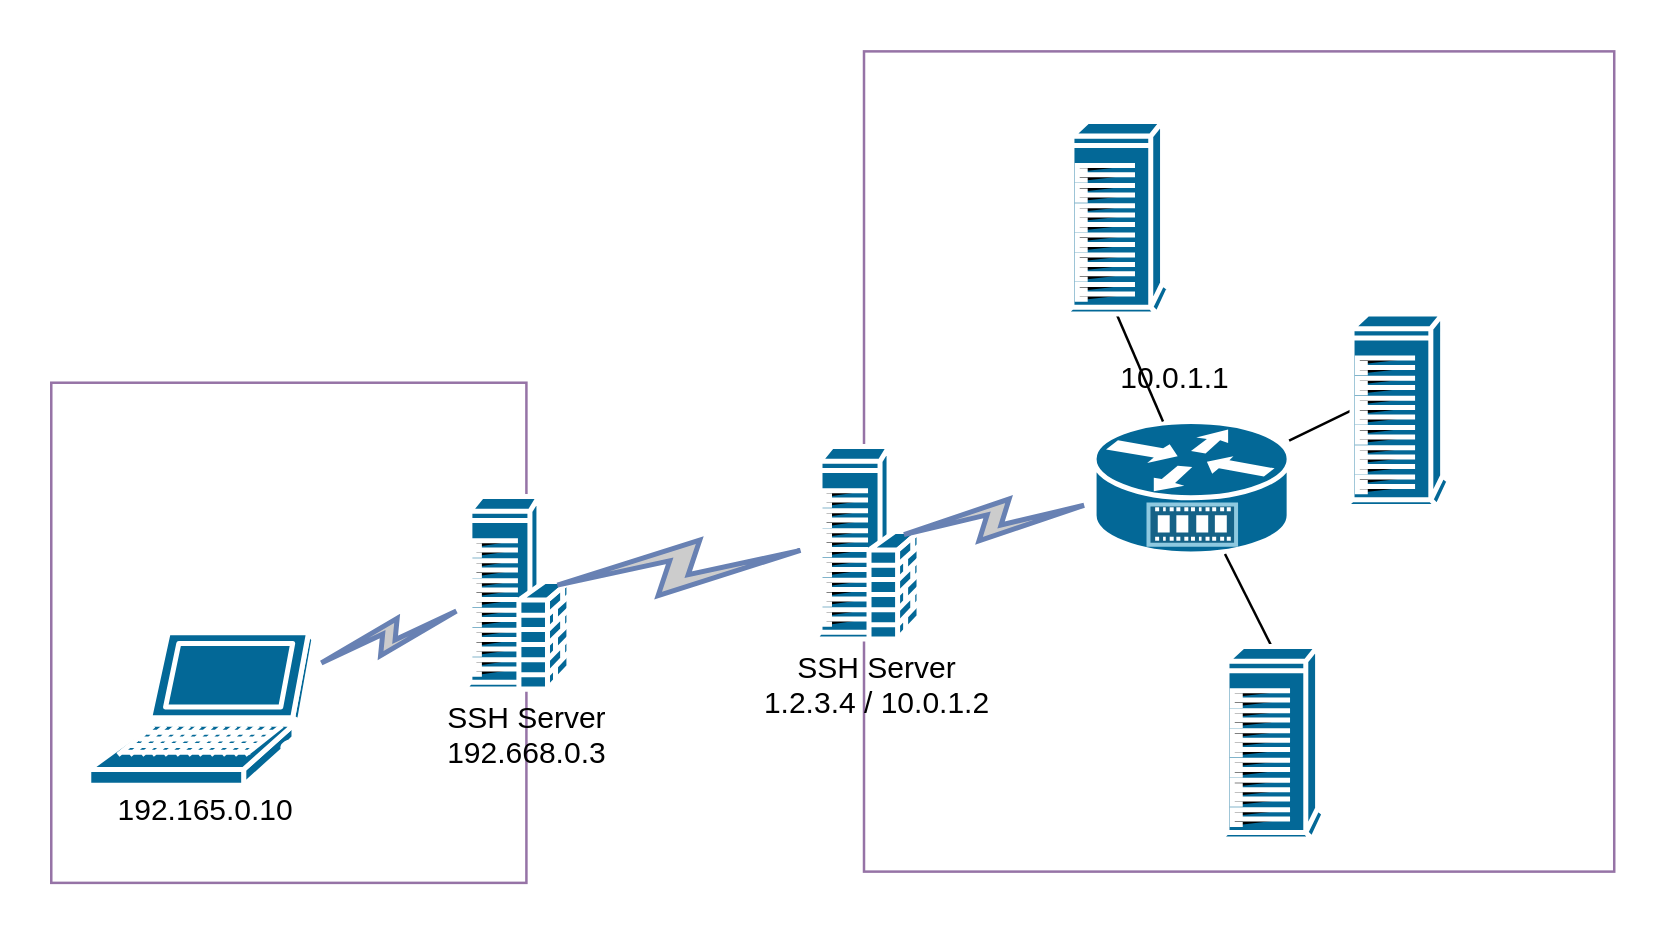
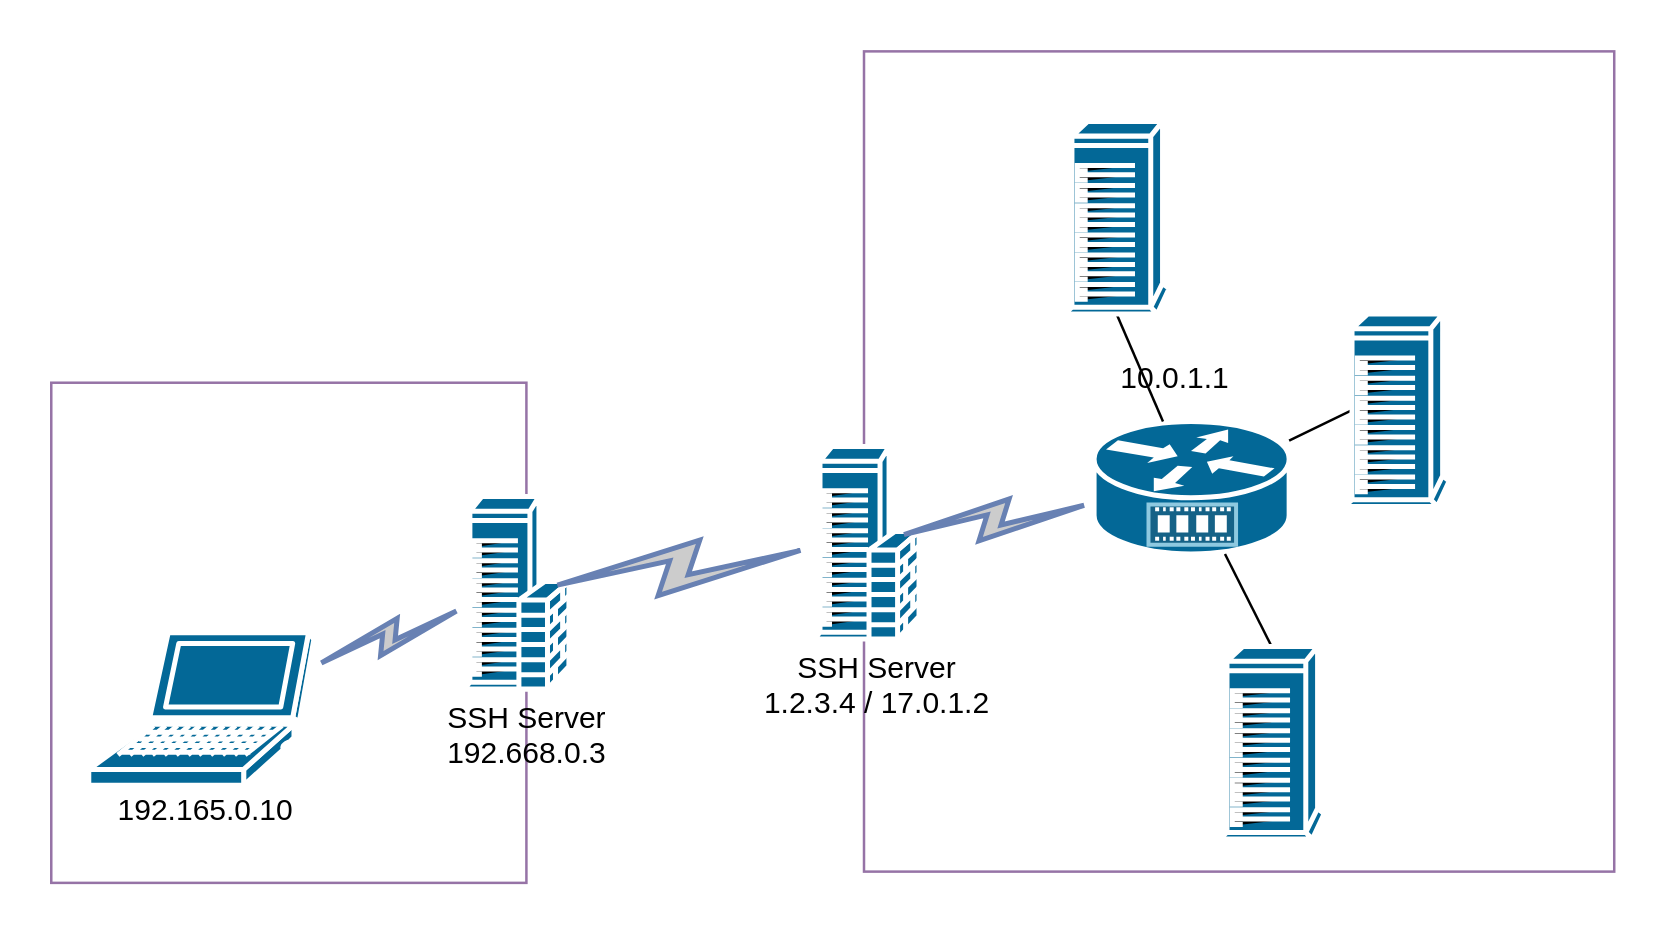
(878, 687) -> (878, 687)
